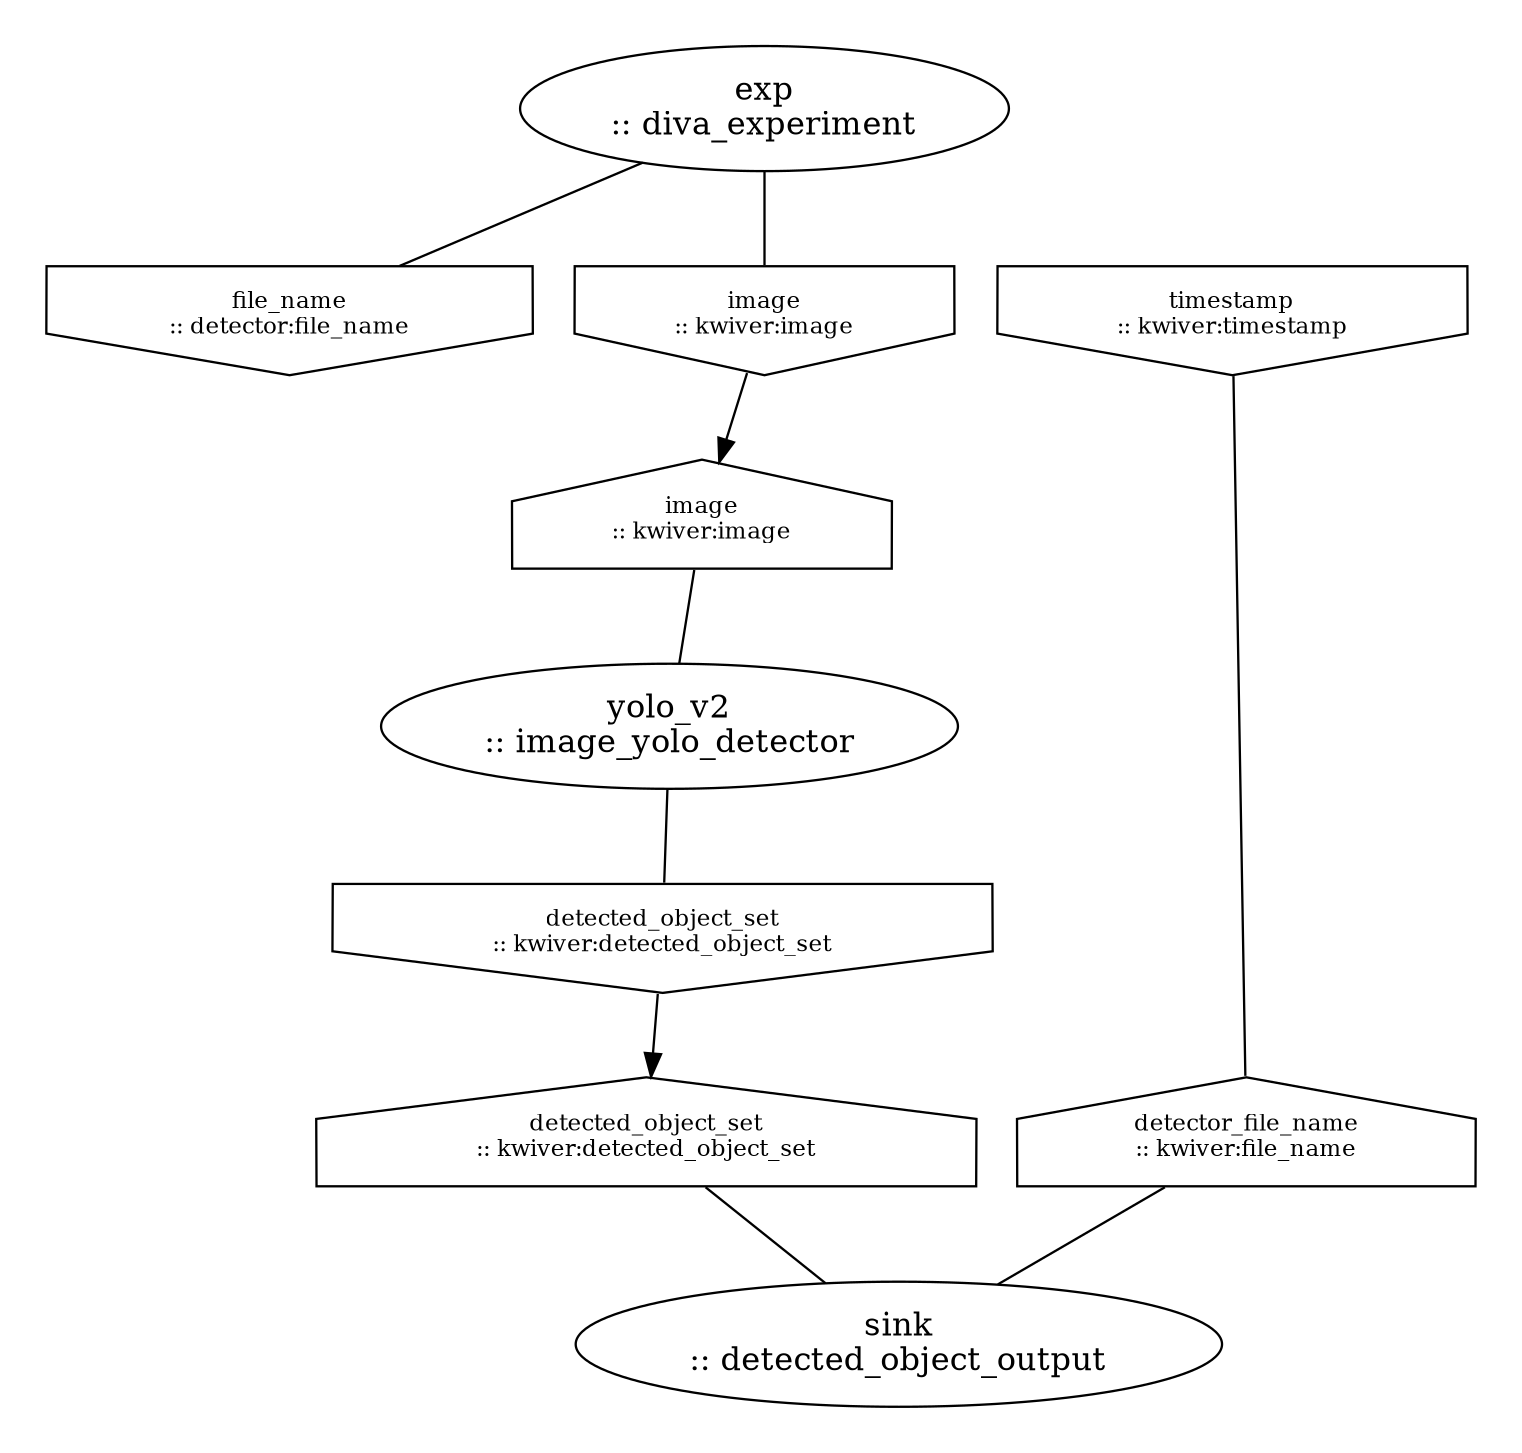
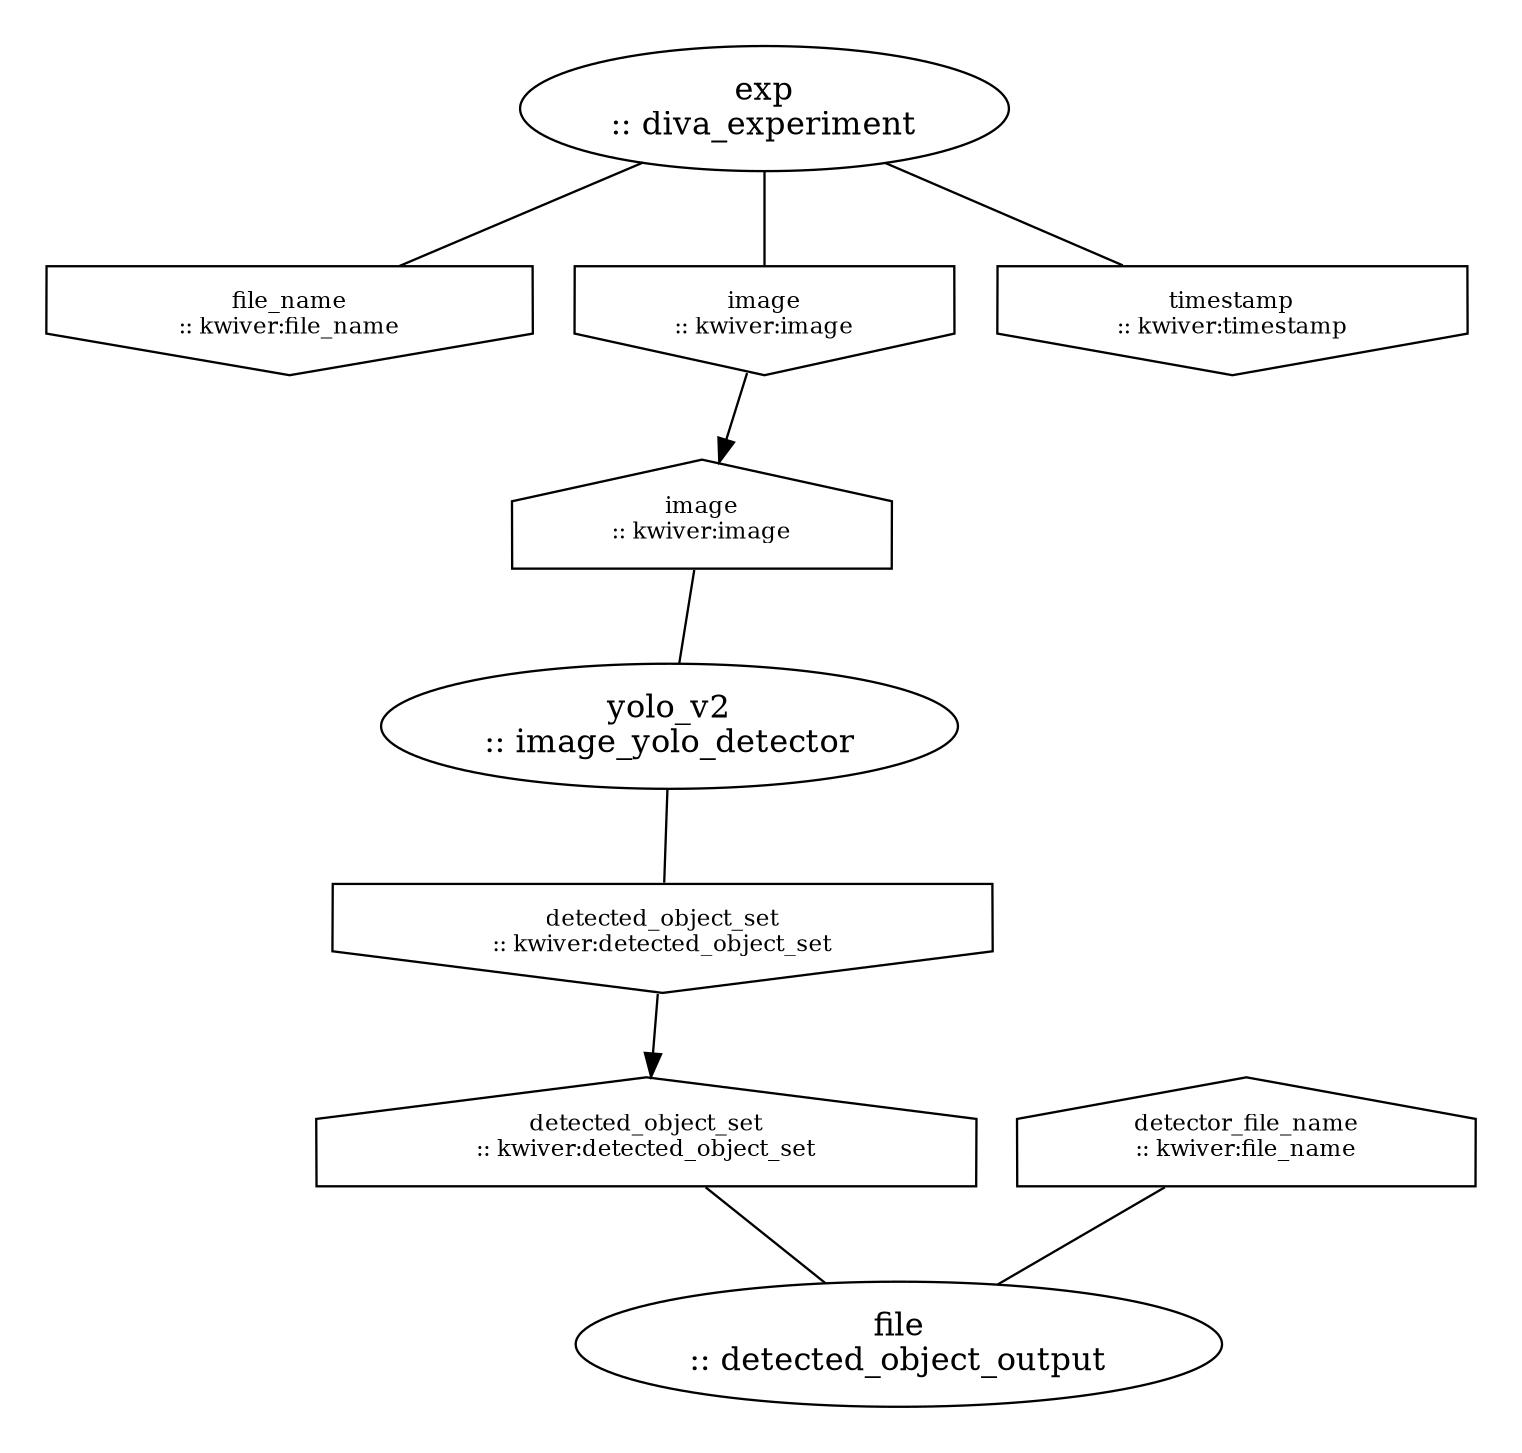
(290, 315) -> (290, 315)
(1239, 726) -> (1004, 214)
(899, 1344) -> (899, 1344)
